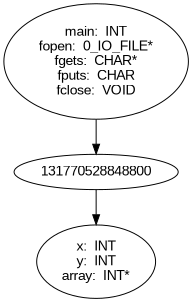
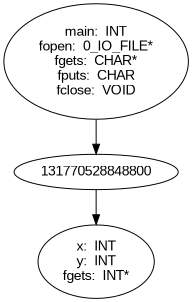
(96, 262) -> (96, 262)
